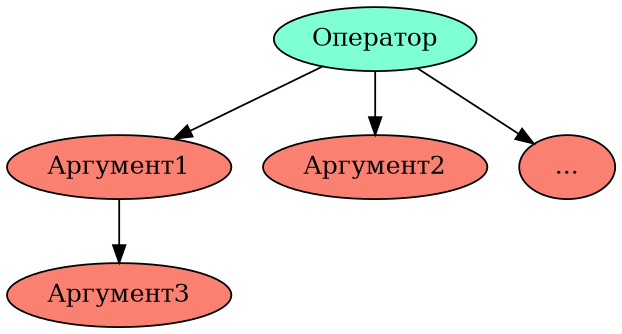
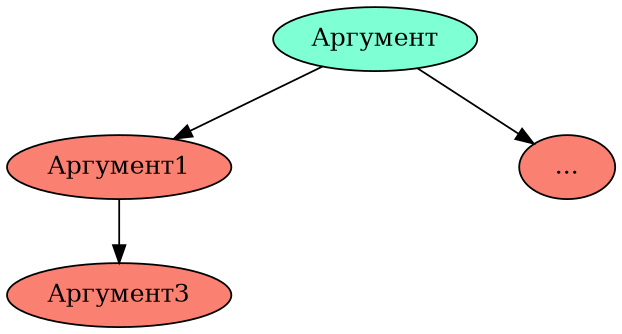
(375, 39) -> (375, 39)
(375, 167) -> none
